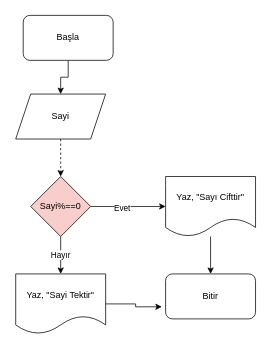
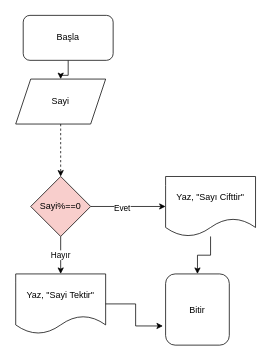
(60, 117) -> (60, 102)
(210, 297) -> (197, 310)
